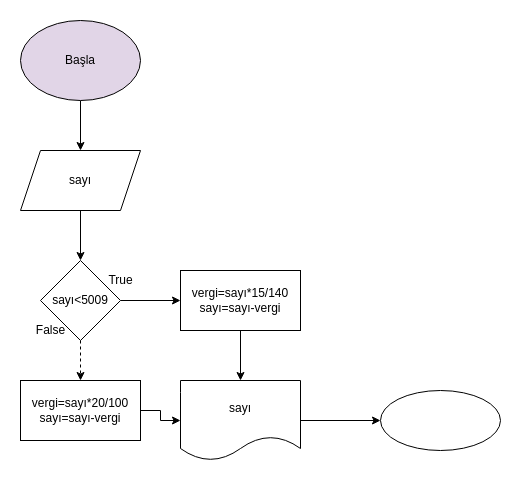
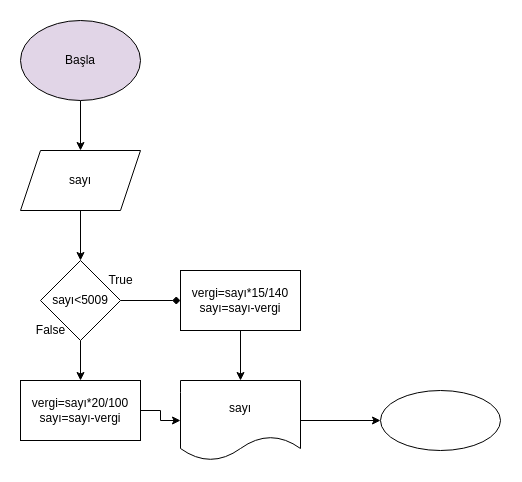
(172, 301) -> (172, 301)
(81, 357) -> (81, 357)
